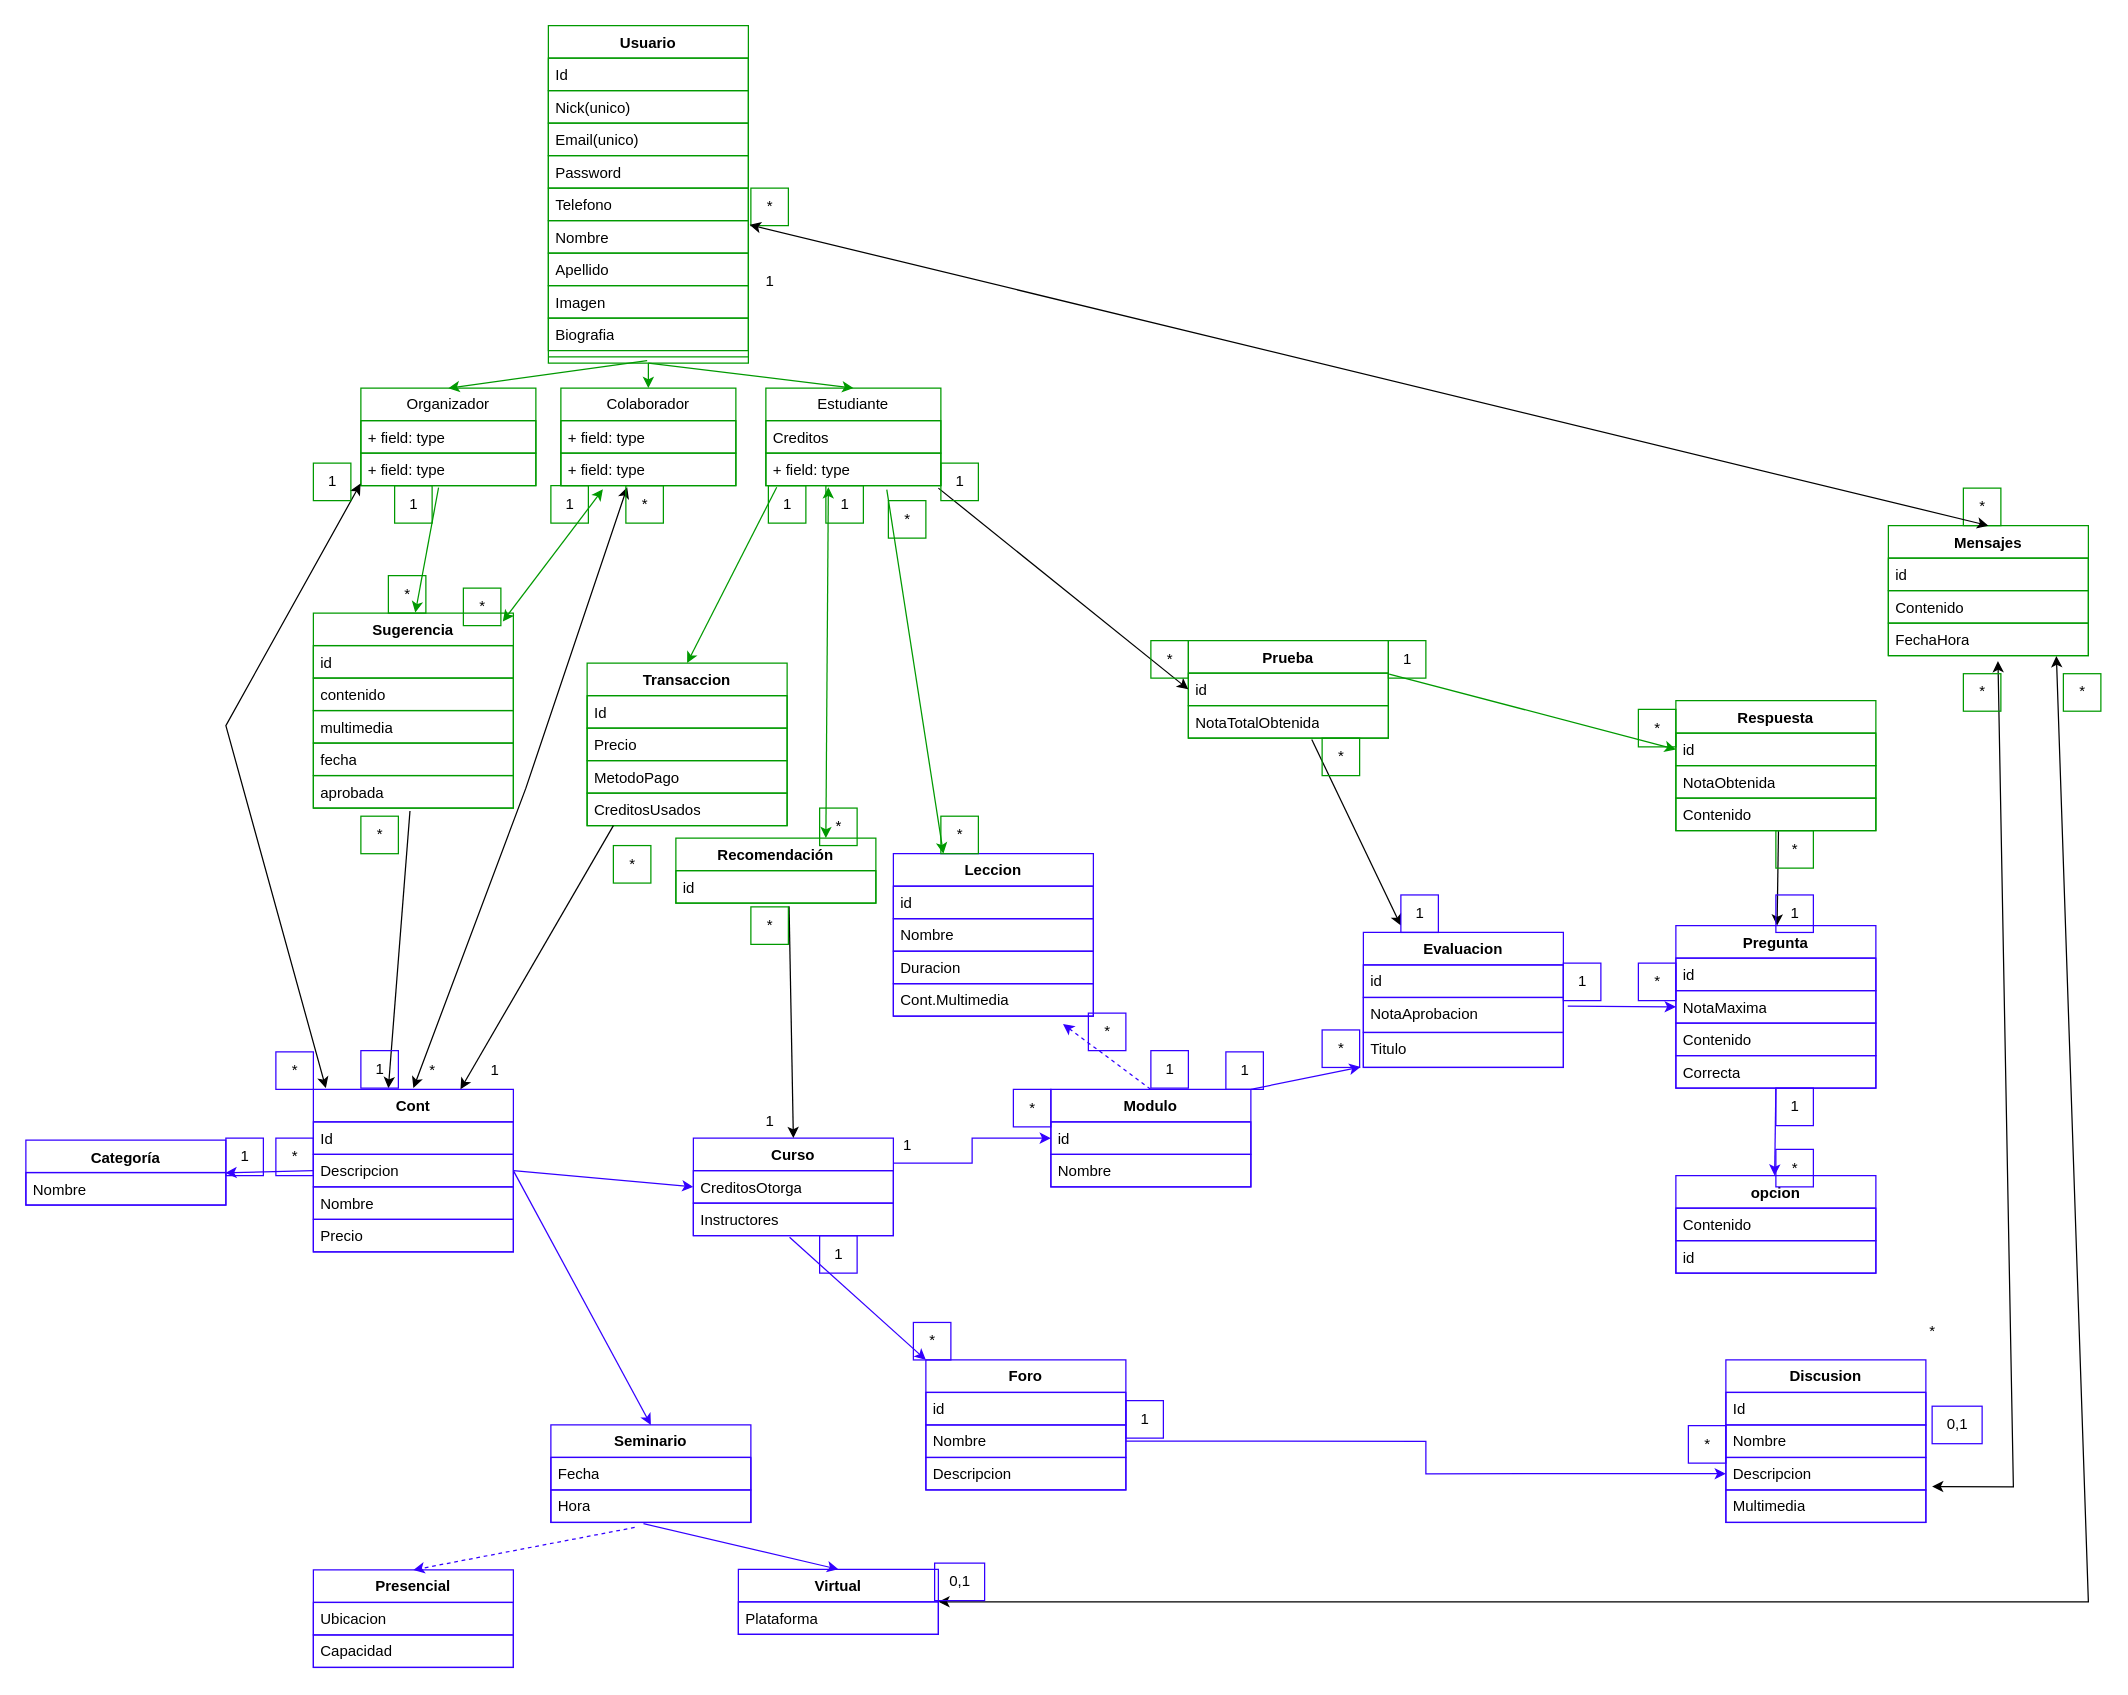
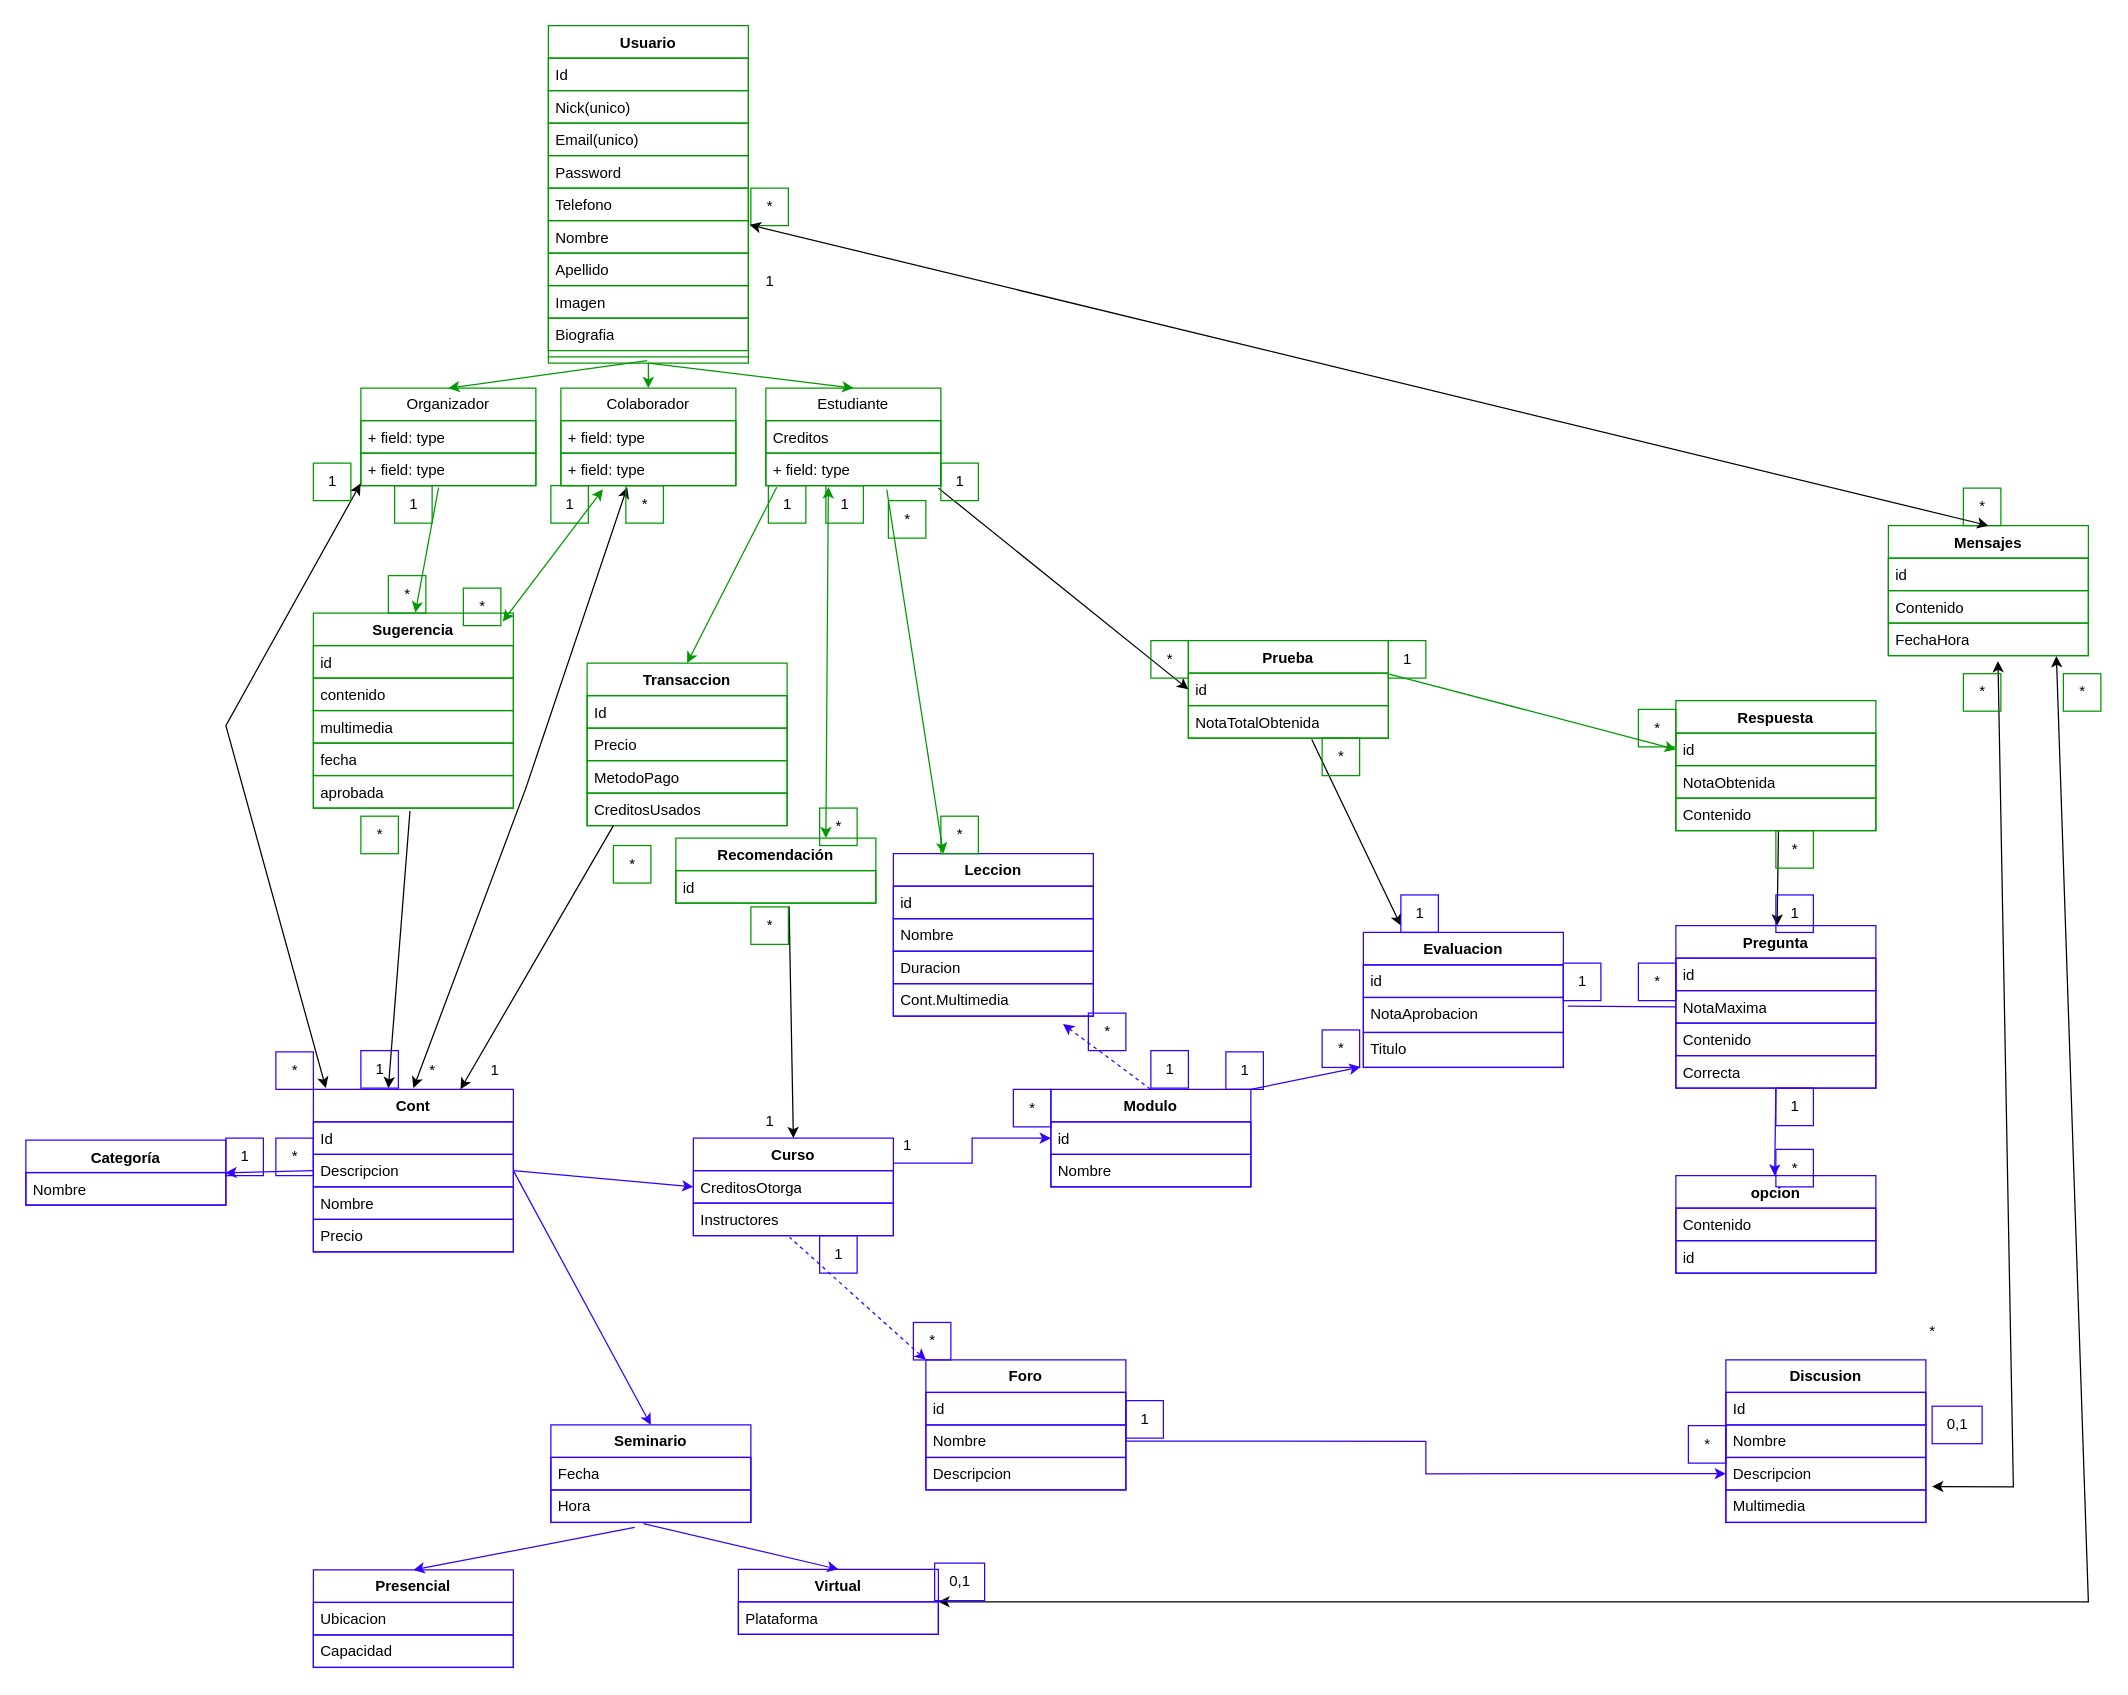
(1666, 1007) -> (1668, 1007)
(854, 1296) -> (854, 1296)
(527, 1548) -> (527, 1548)
